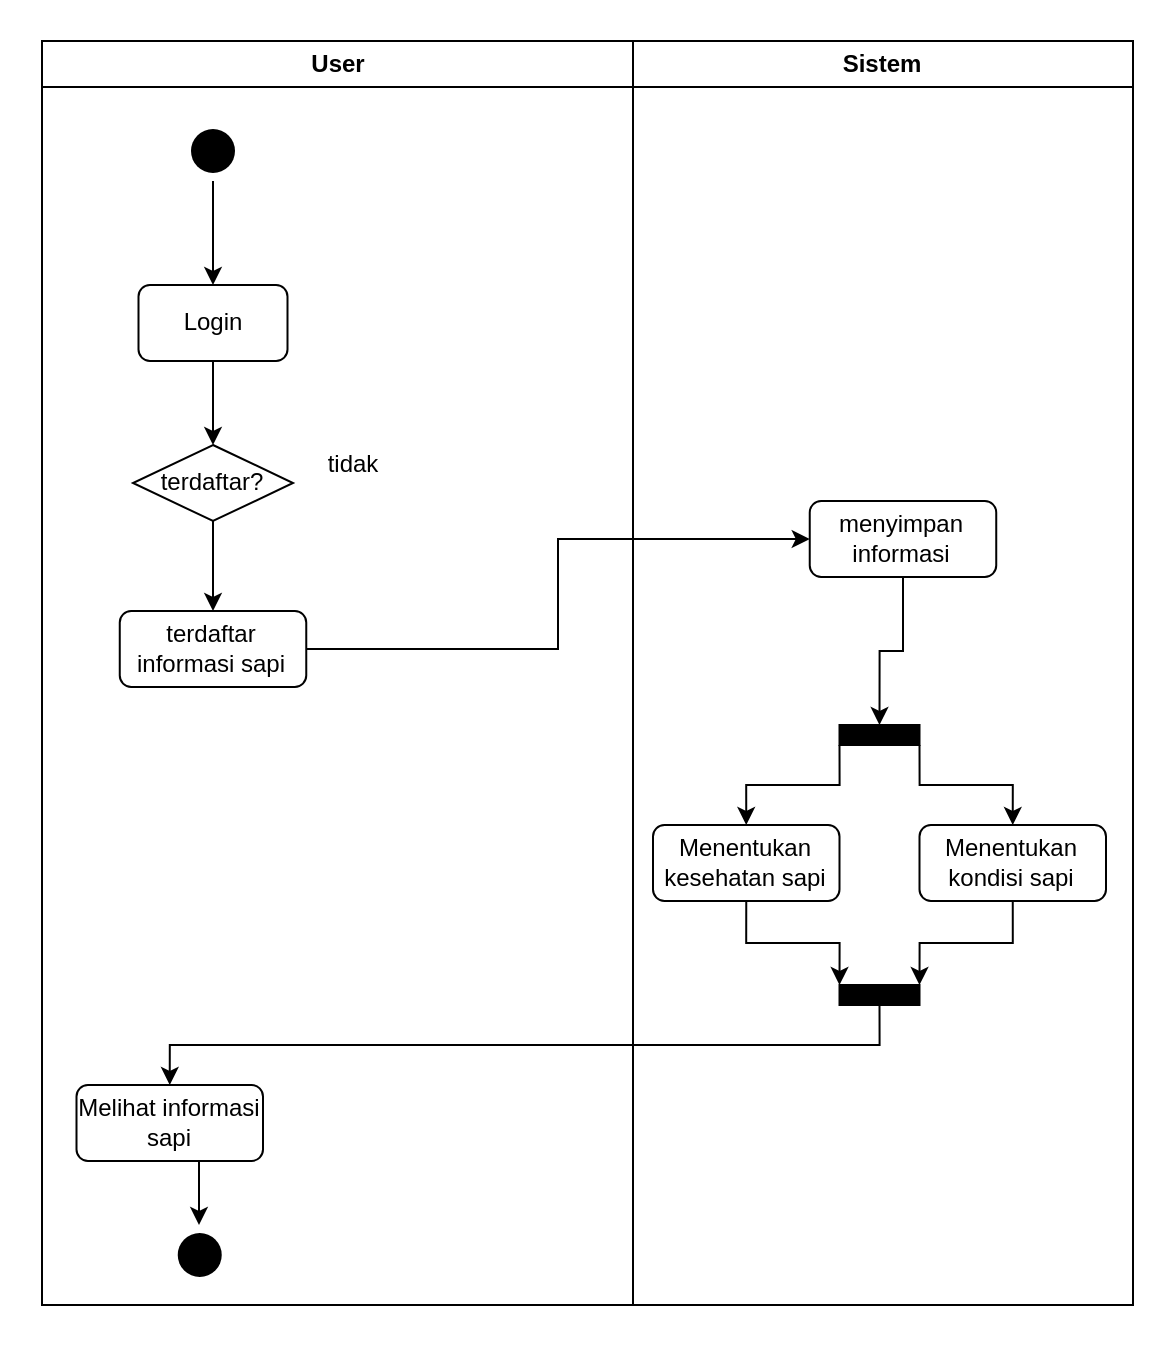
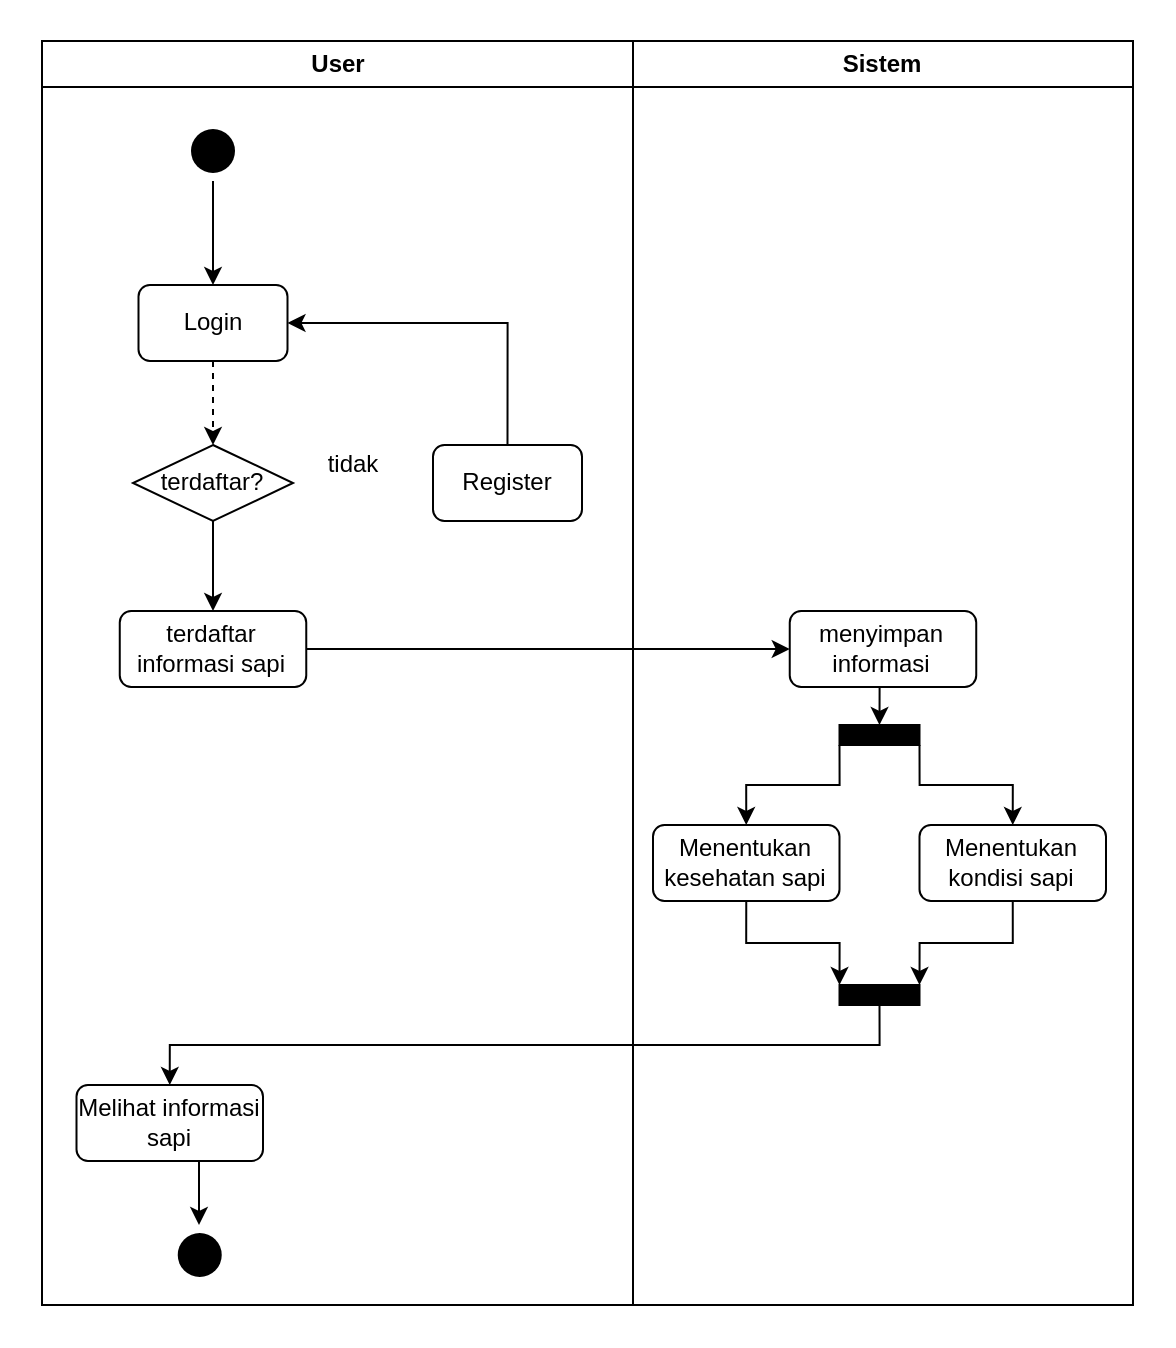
none -> (466, 323)
(213, 398) -> (213, 398)
none -> (508, 483)
(903, 539) -> (883, 649)
